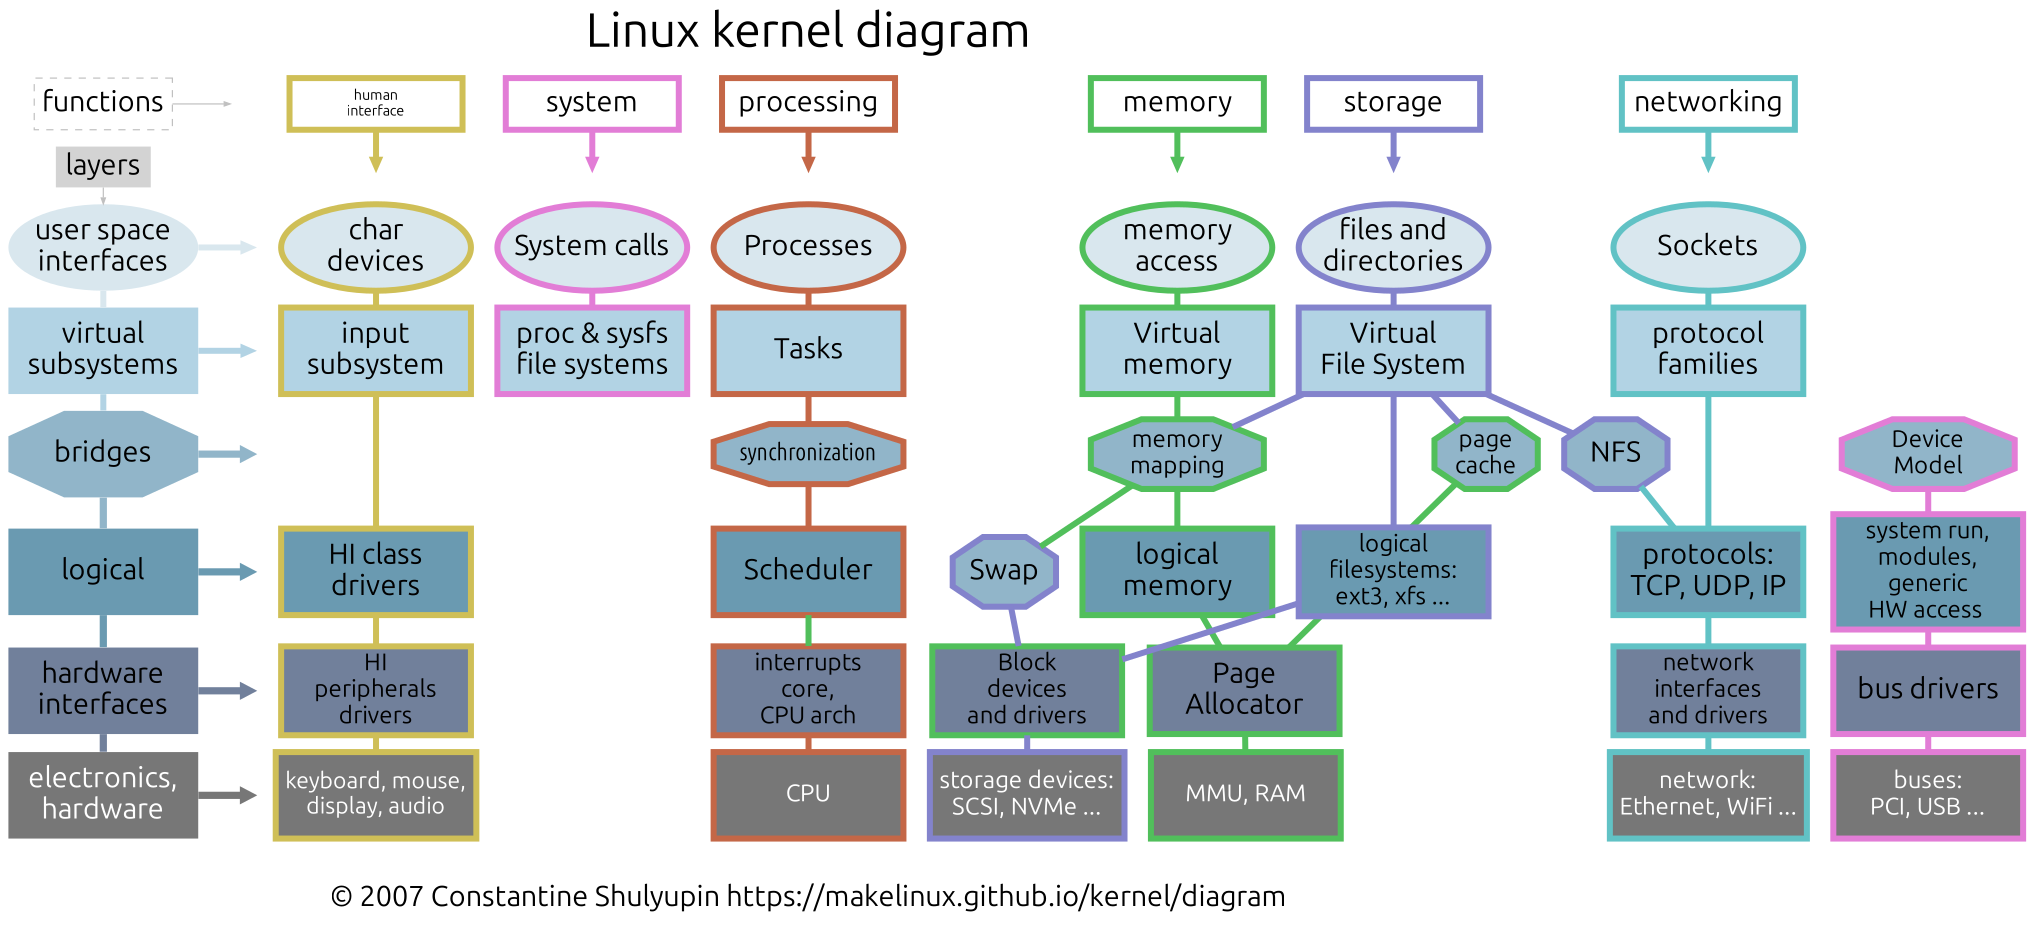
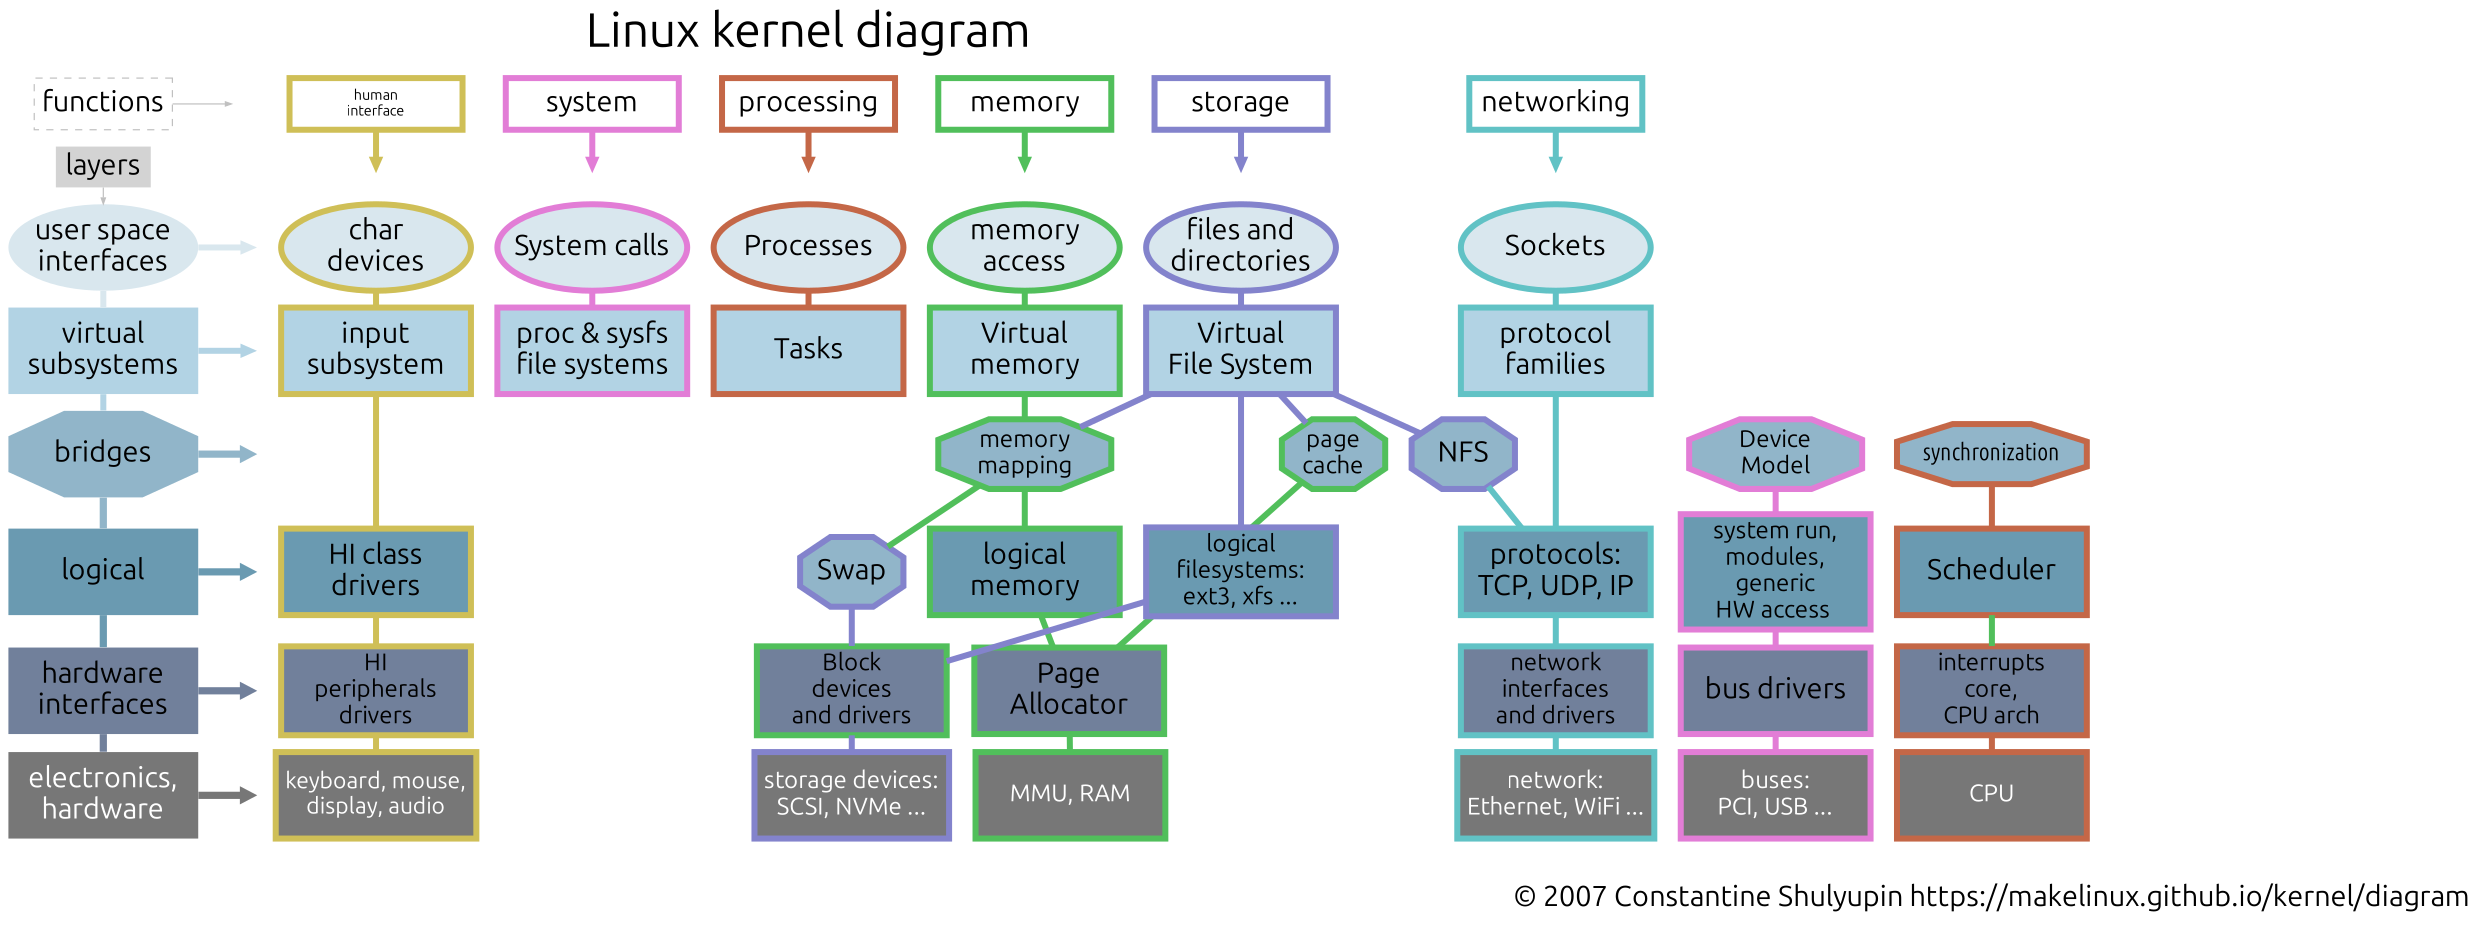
(809, 409) -> none
